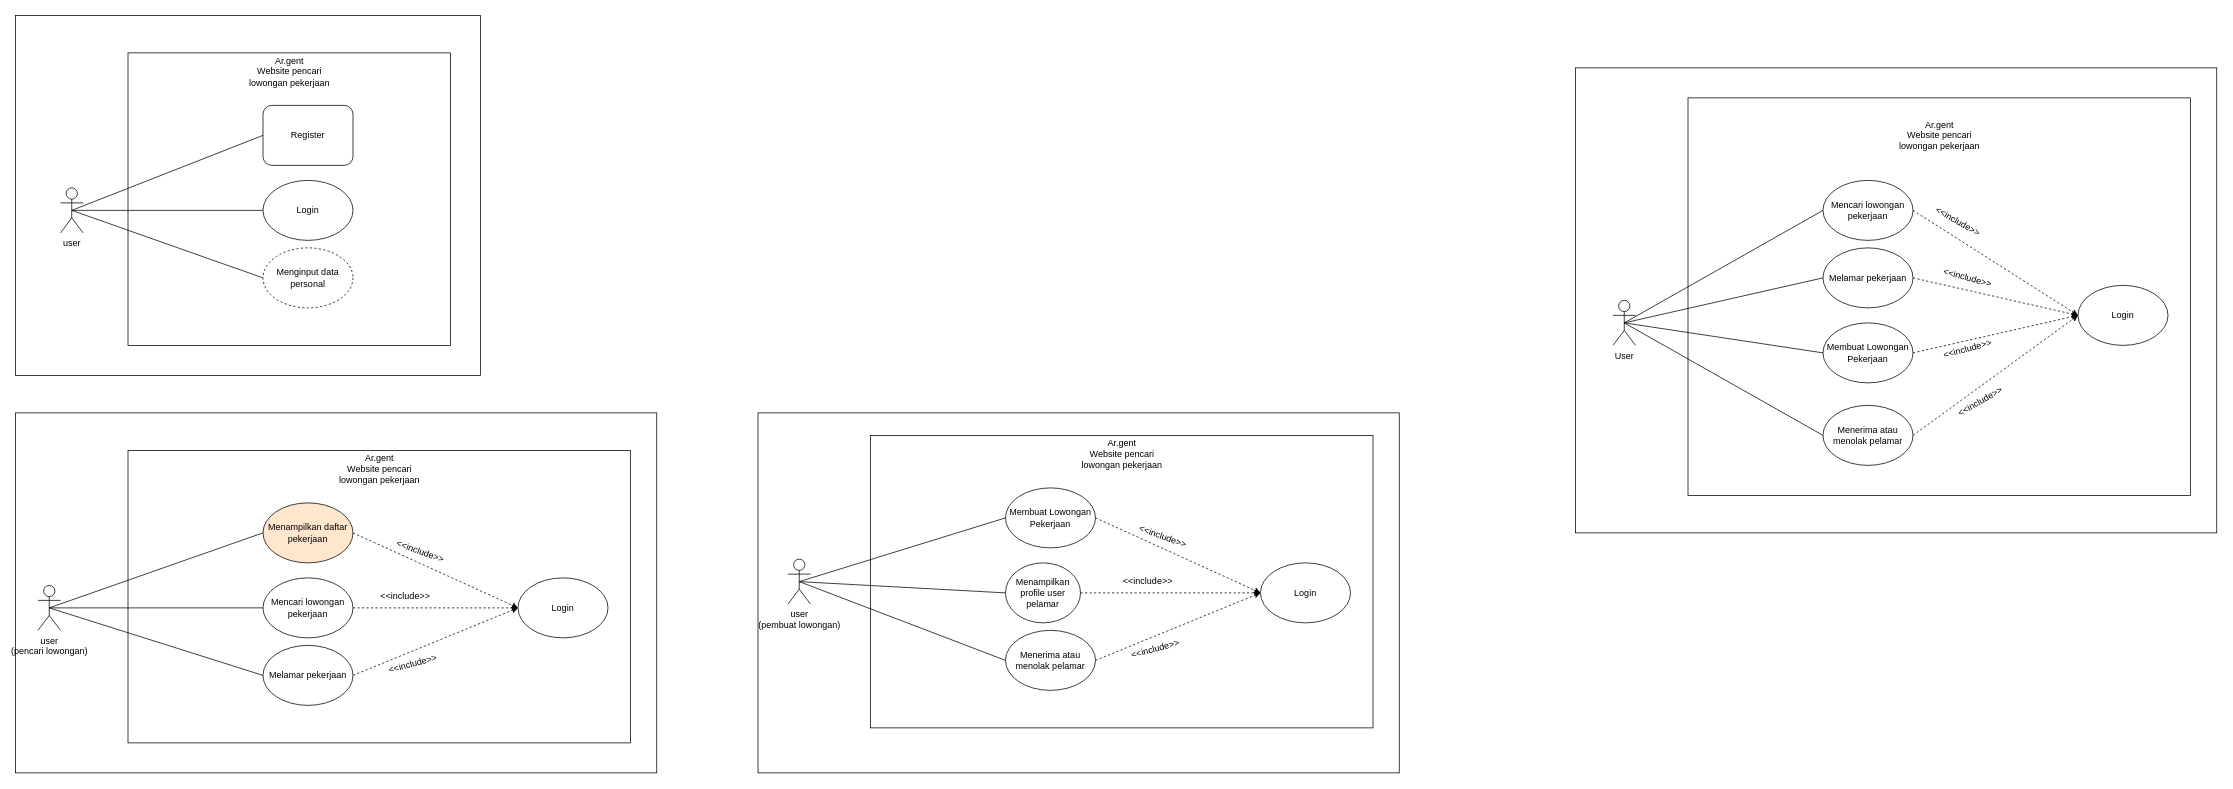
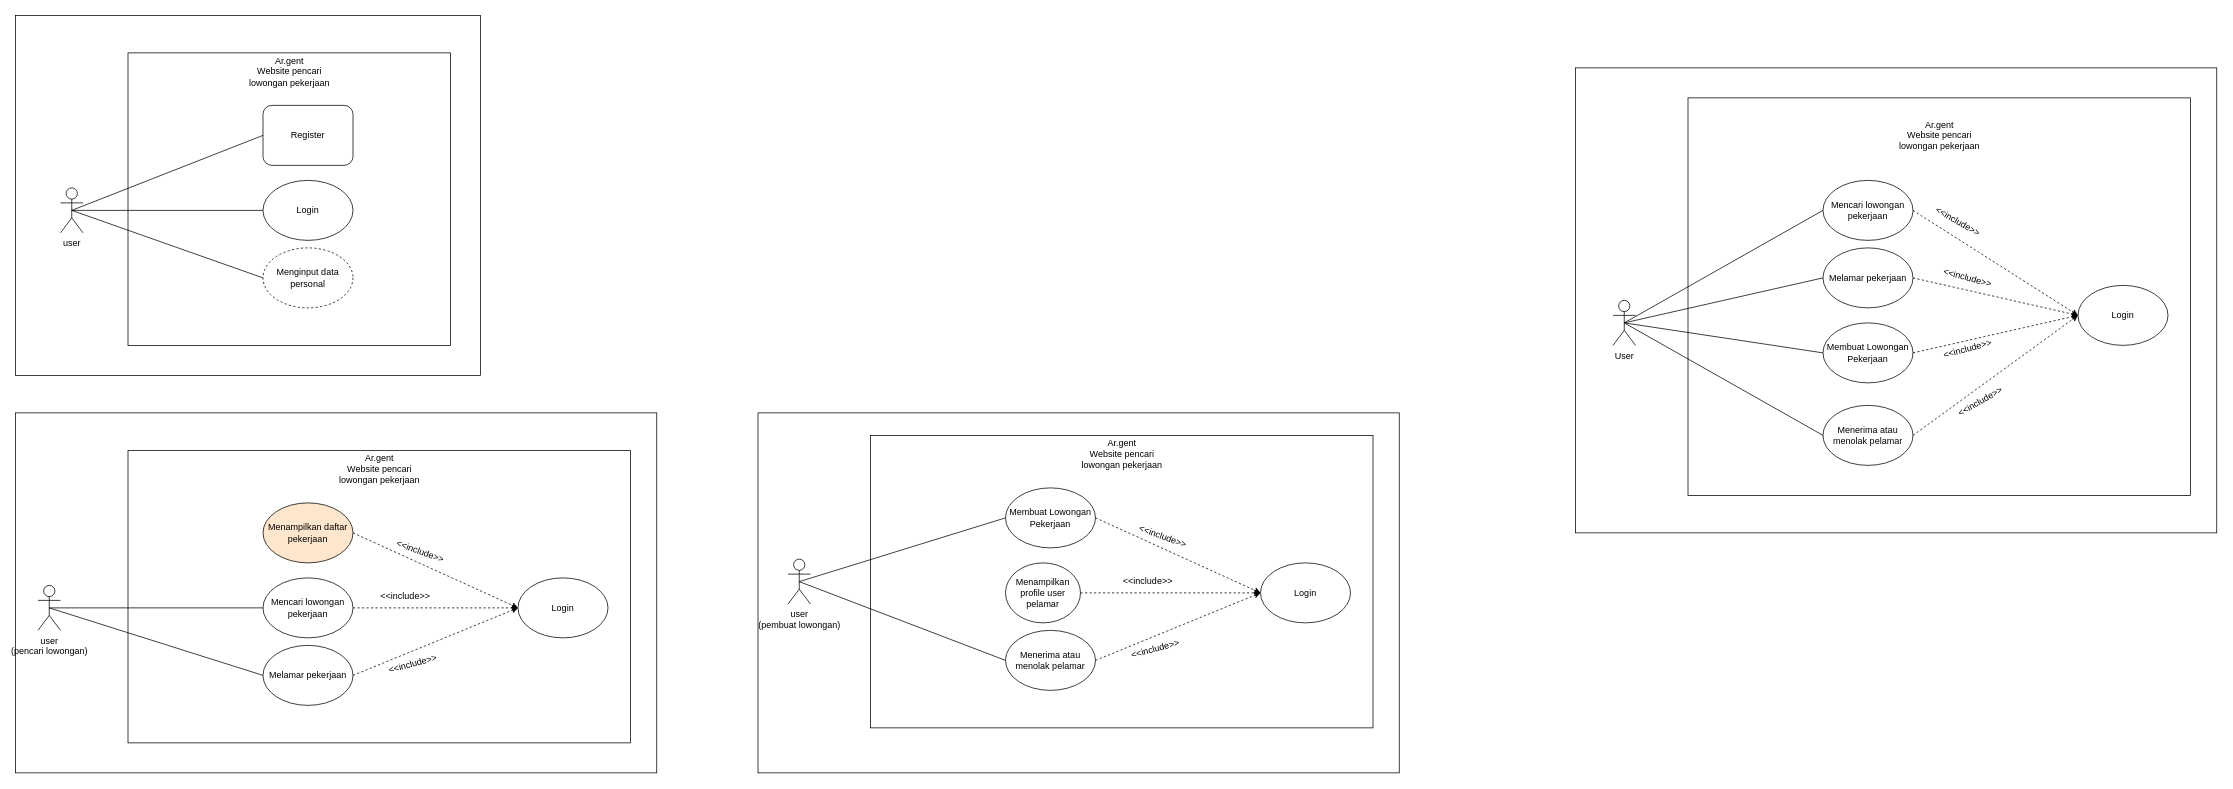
(161, 569) -> none
(906, 587) -> none
